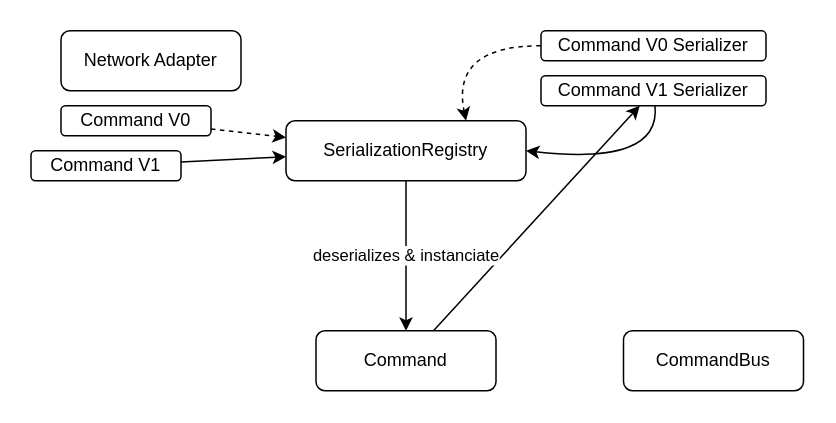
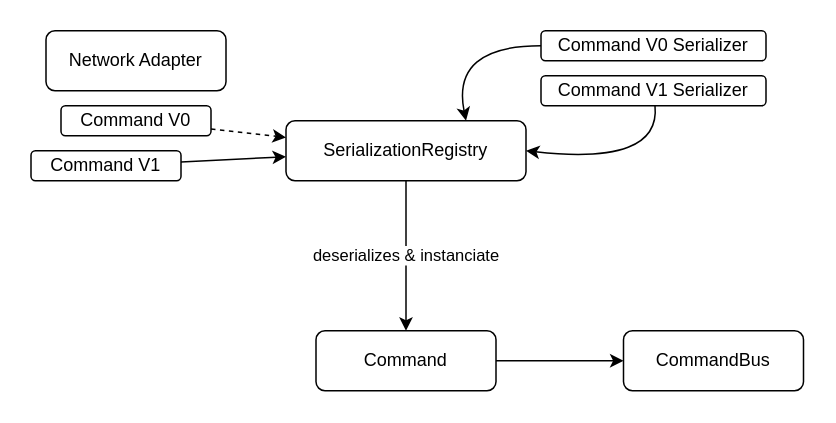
(483, 58) -> (483, 58)
(151, 61) -> (136, 61)
(533, 222) -> (554, 361)
